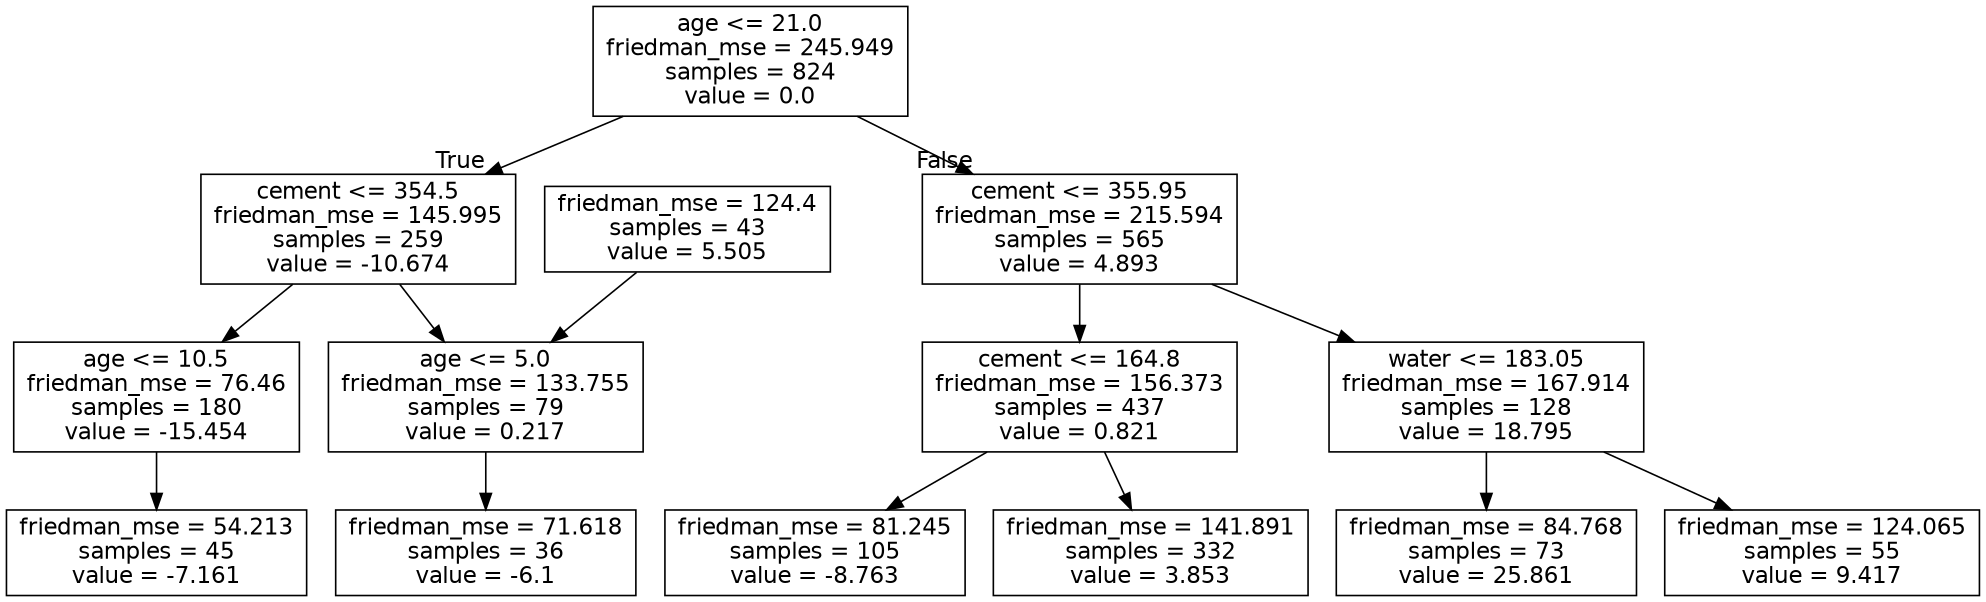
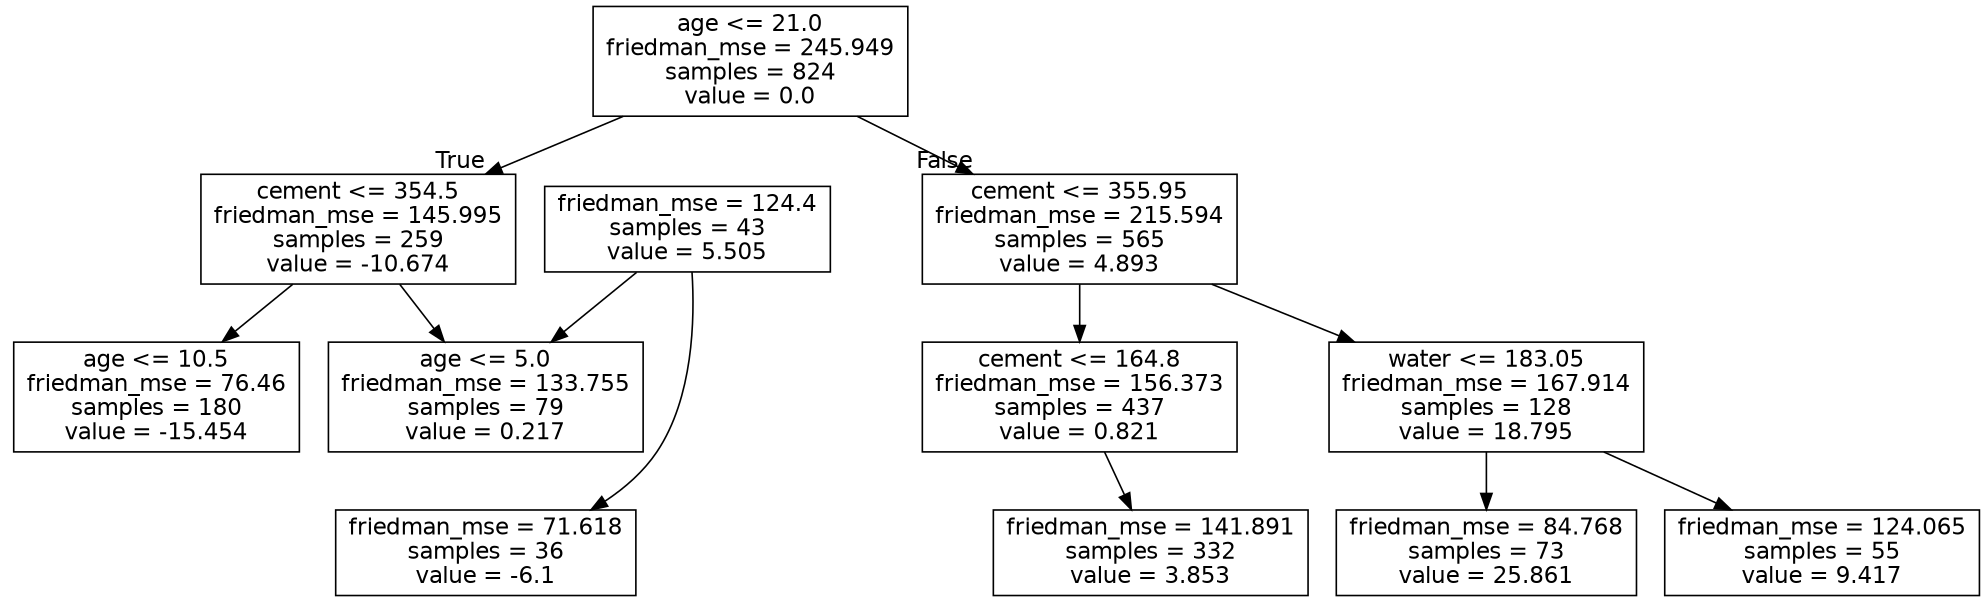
(486, 473) -> (680, 400)
(157, 553) -> none
(815, 553) -> none
